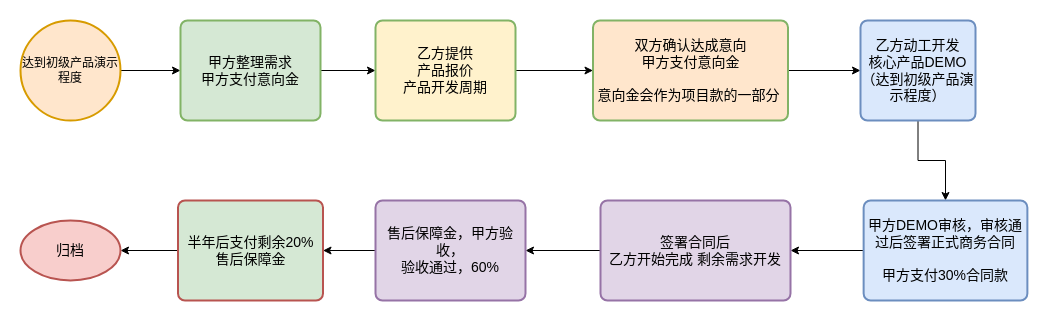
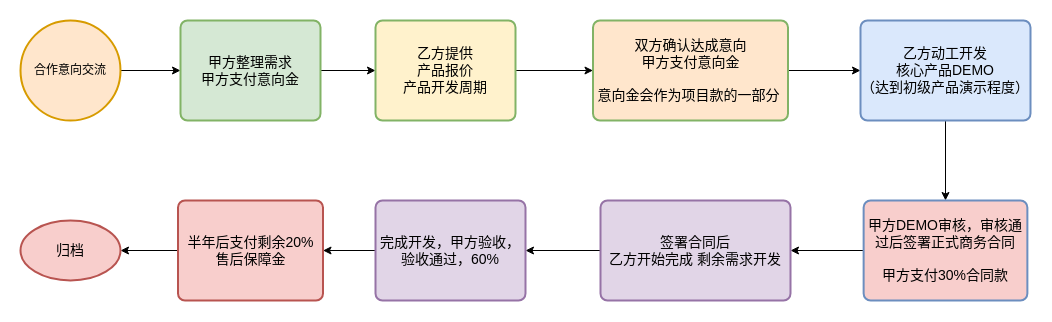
(71, 71) -> (71, 71)
(918, 71) -> (946, 71)
(251, 251) -> (251, 251)
(451, 251) -> (451, 251)
(946, 251) -> (946, 251)
